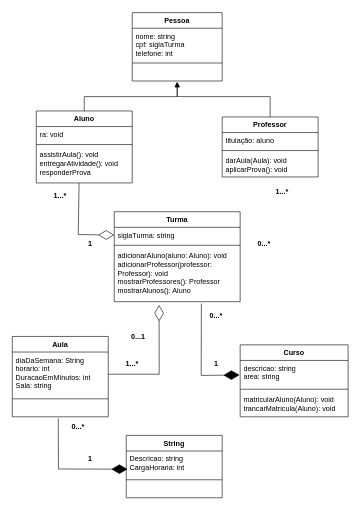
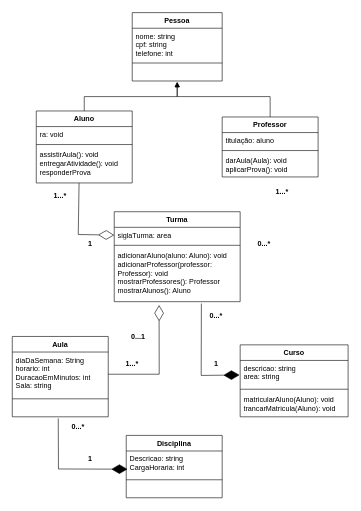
(162, 45) -> (158, 45)
(150, 236) -> (146, 236)
(174, 444) -> (174, 444)
